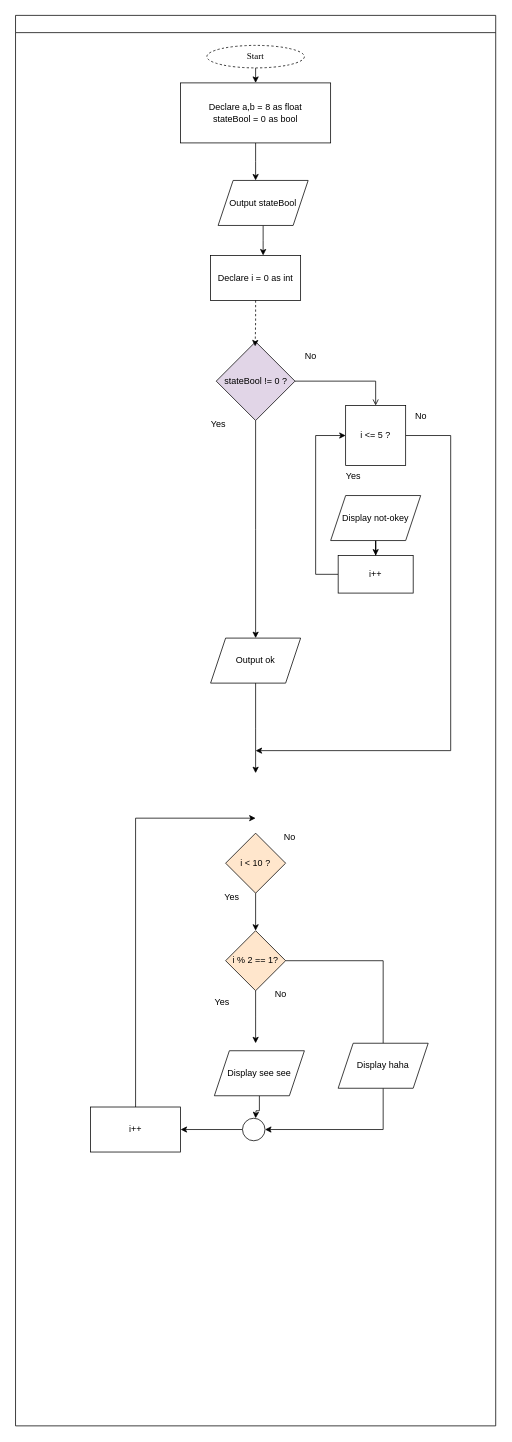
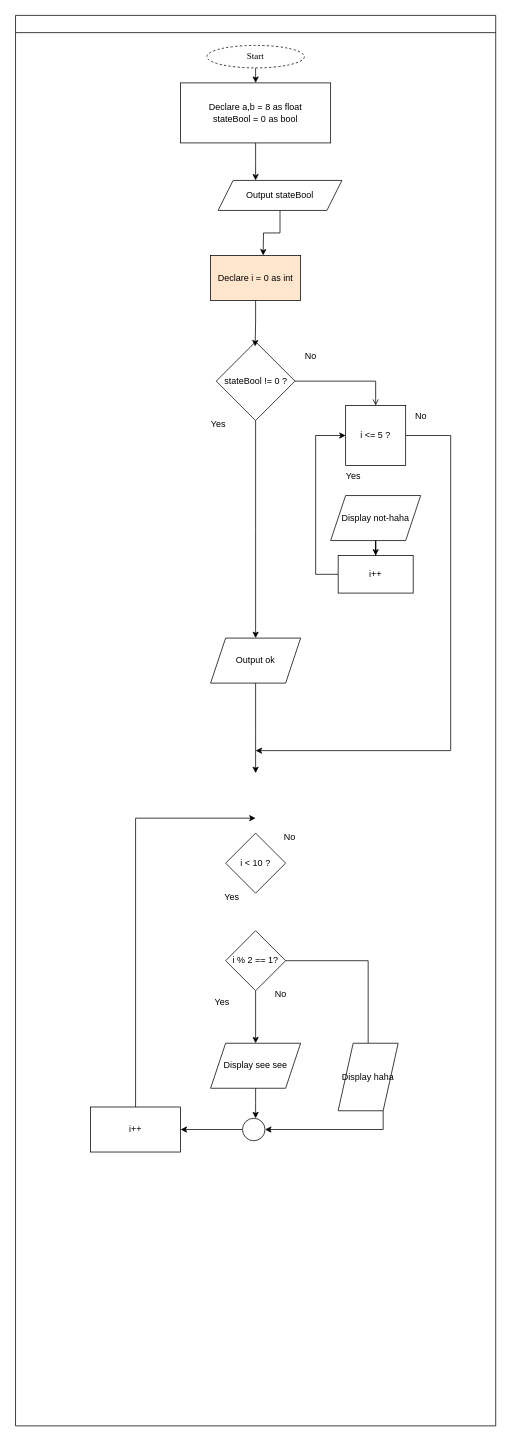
(263, 203) -> (280, 195)
(255, 278) -> (255, 278)
(255, 321) -> (255, 321)
(255, 381) -> (255, 381)
(375, 518) -> (375, 518)
(255, 863) -> (255, 863)
(255, 909) -> none
(255, 960) -> (255, 960)
(383, 1065) -> (368, 1077)
(259, 1073) -> (255, 1065)
